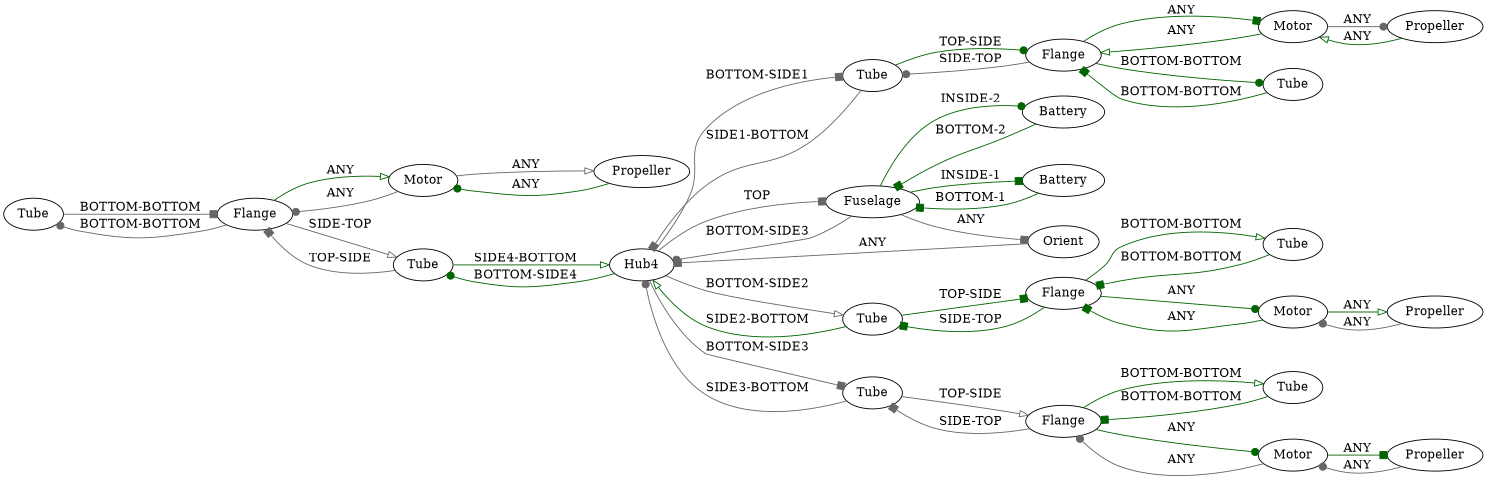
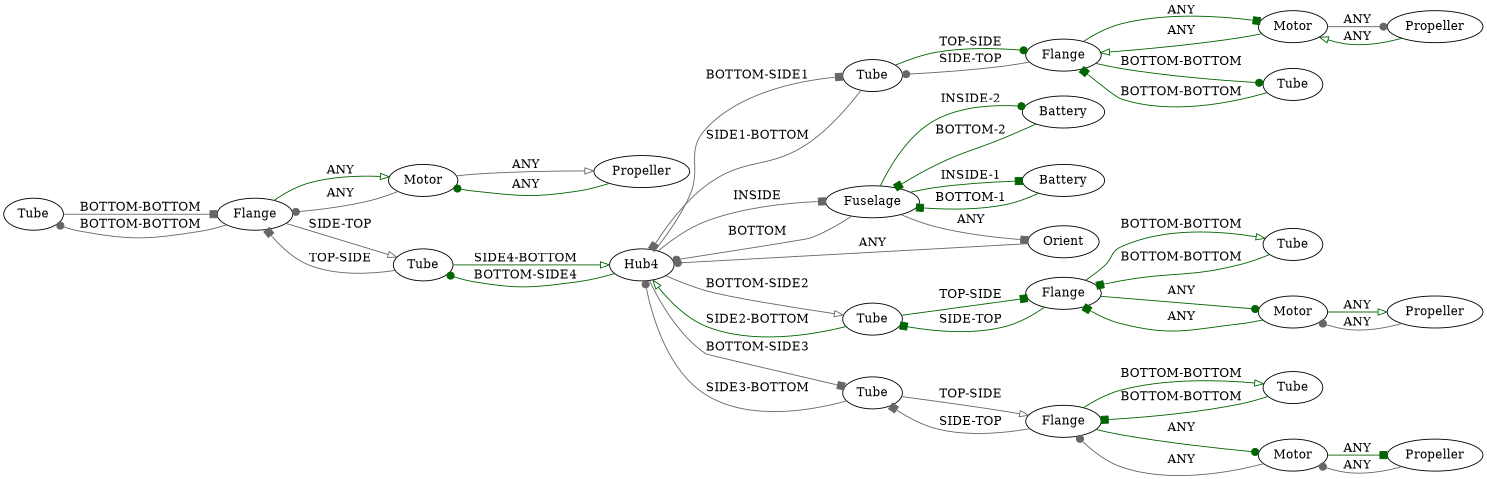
(758, 196) -> (758, 196)
(758, 232) -> (758, 232)
(856, 253) -> (855, 253)
